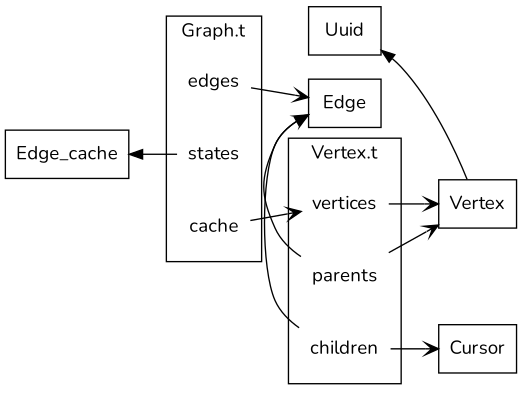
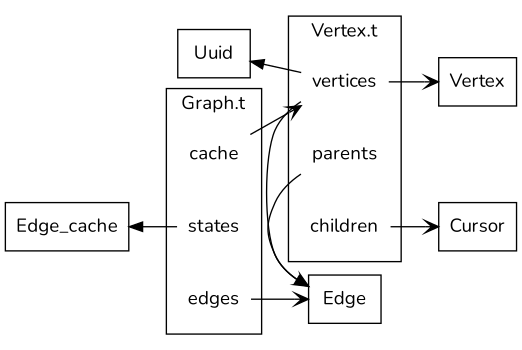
(436, 115) -> (280, 68)
(409, 241) -> none
(268, 270) -> (270, 150)
